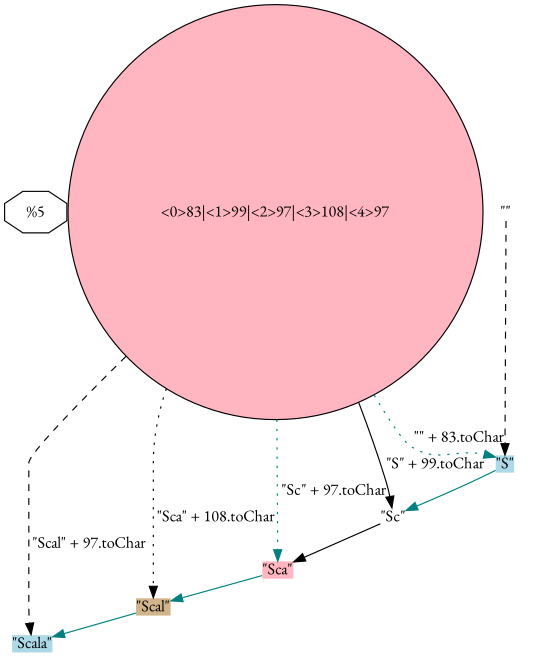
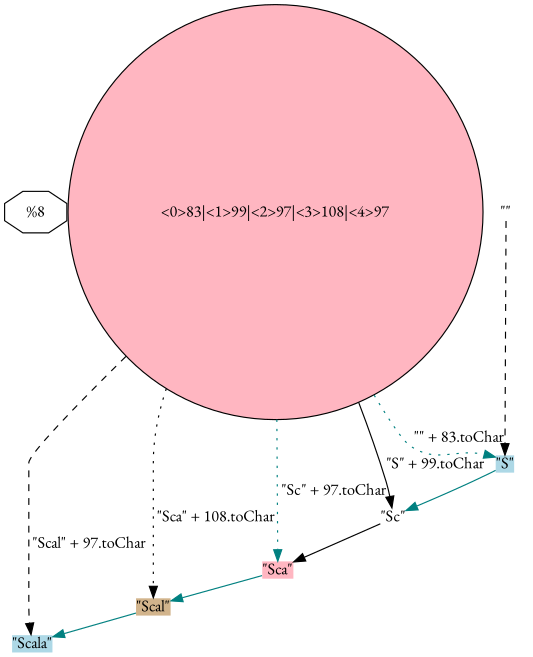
(36, 212) -> (36, 212)
